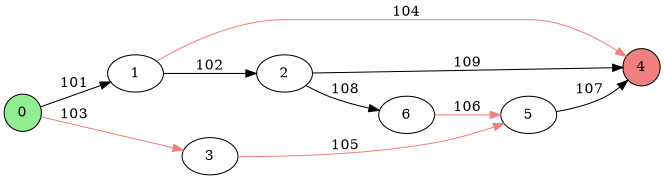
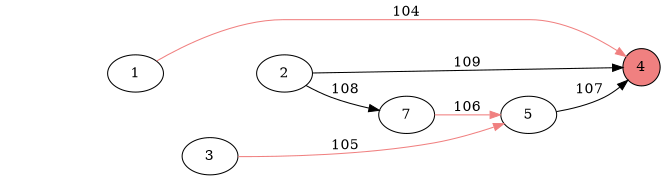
(205, 73) -> none
(23, 113) -> none
(407, 115) -> (407, 115)
